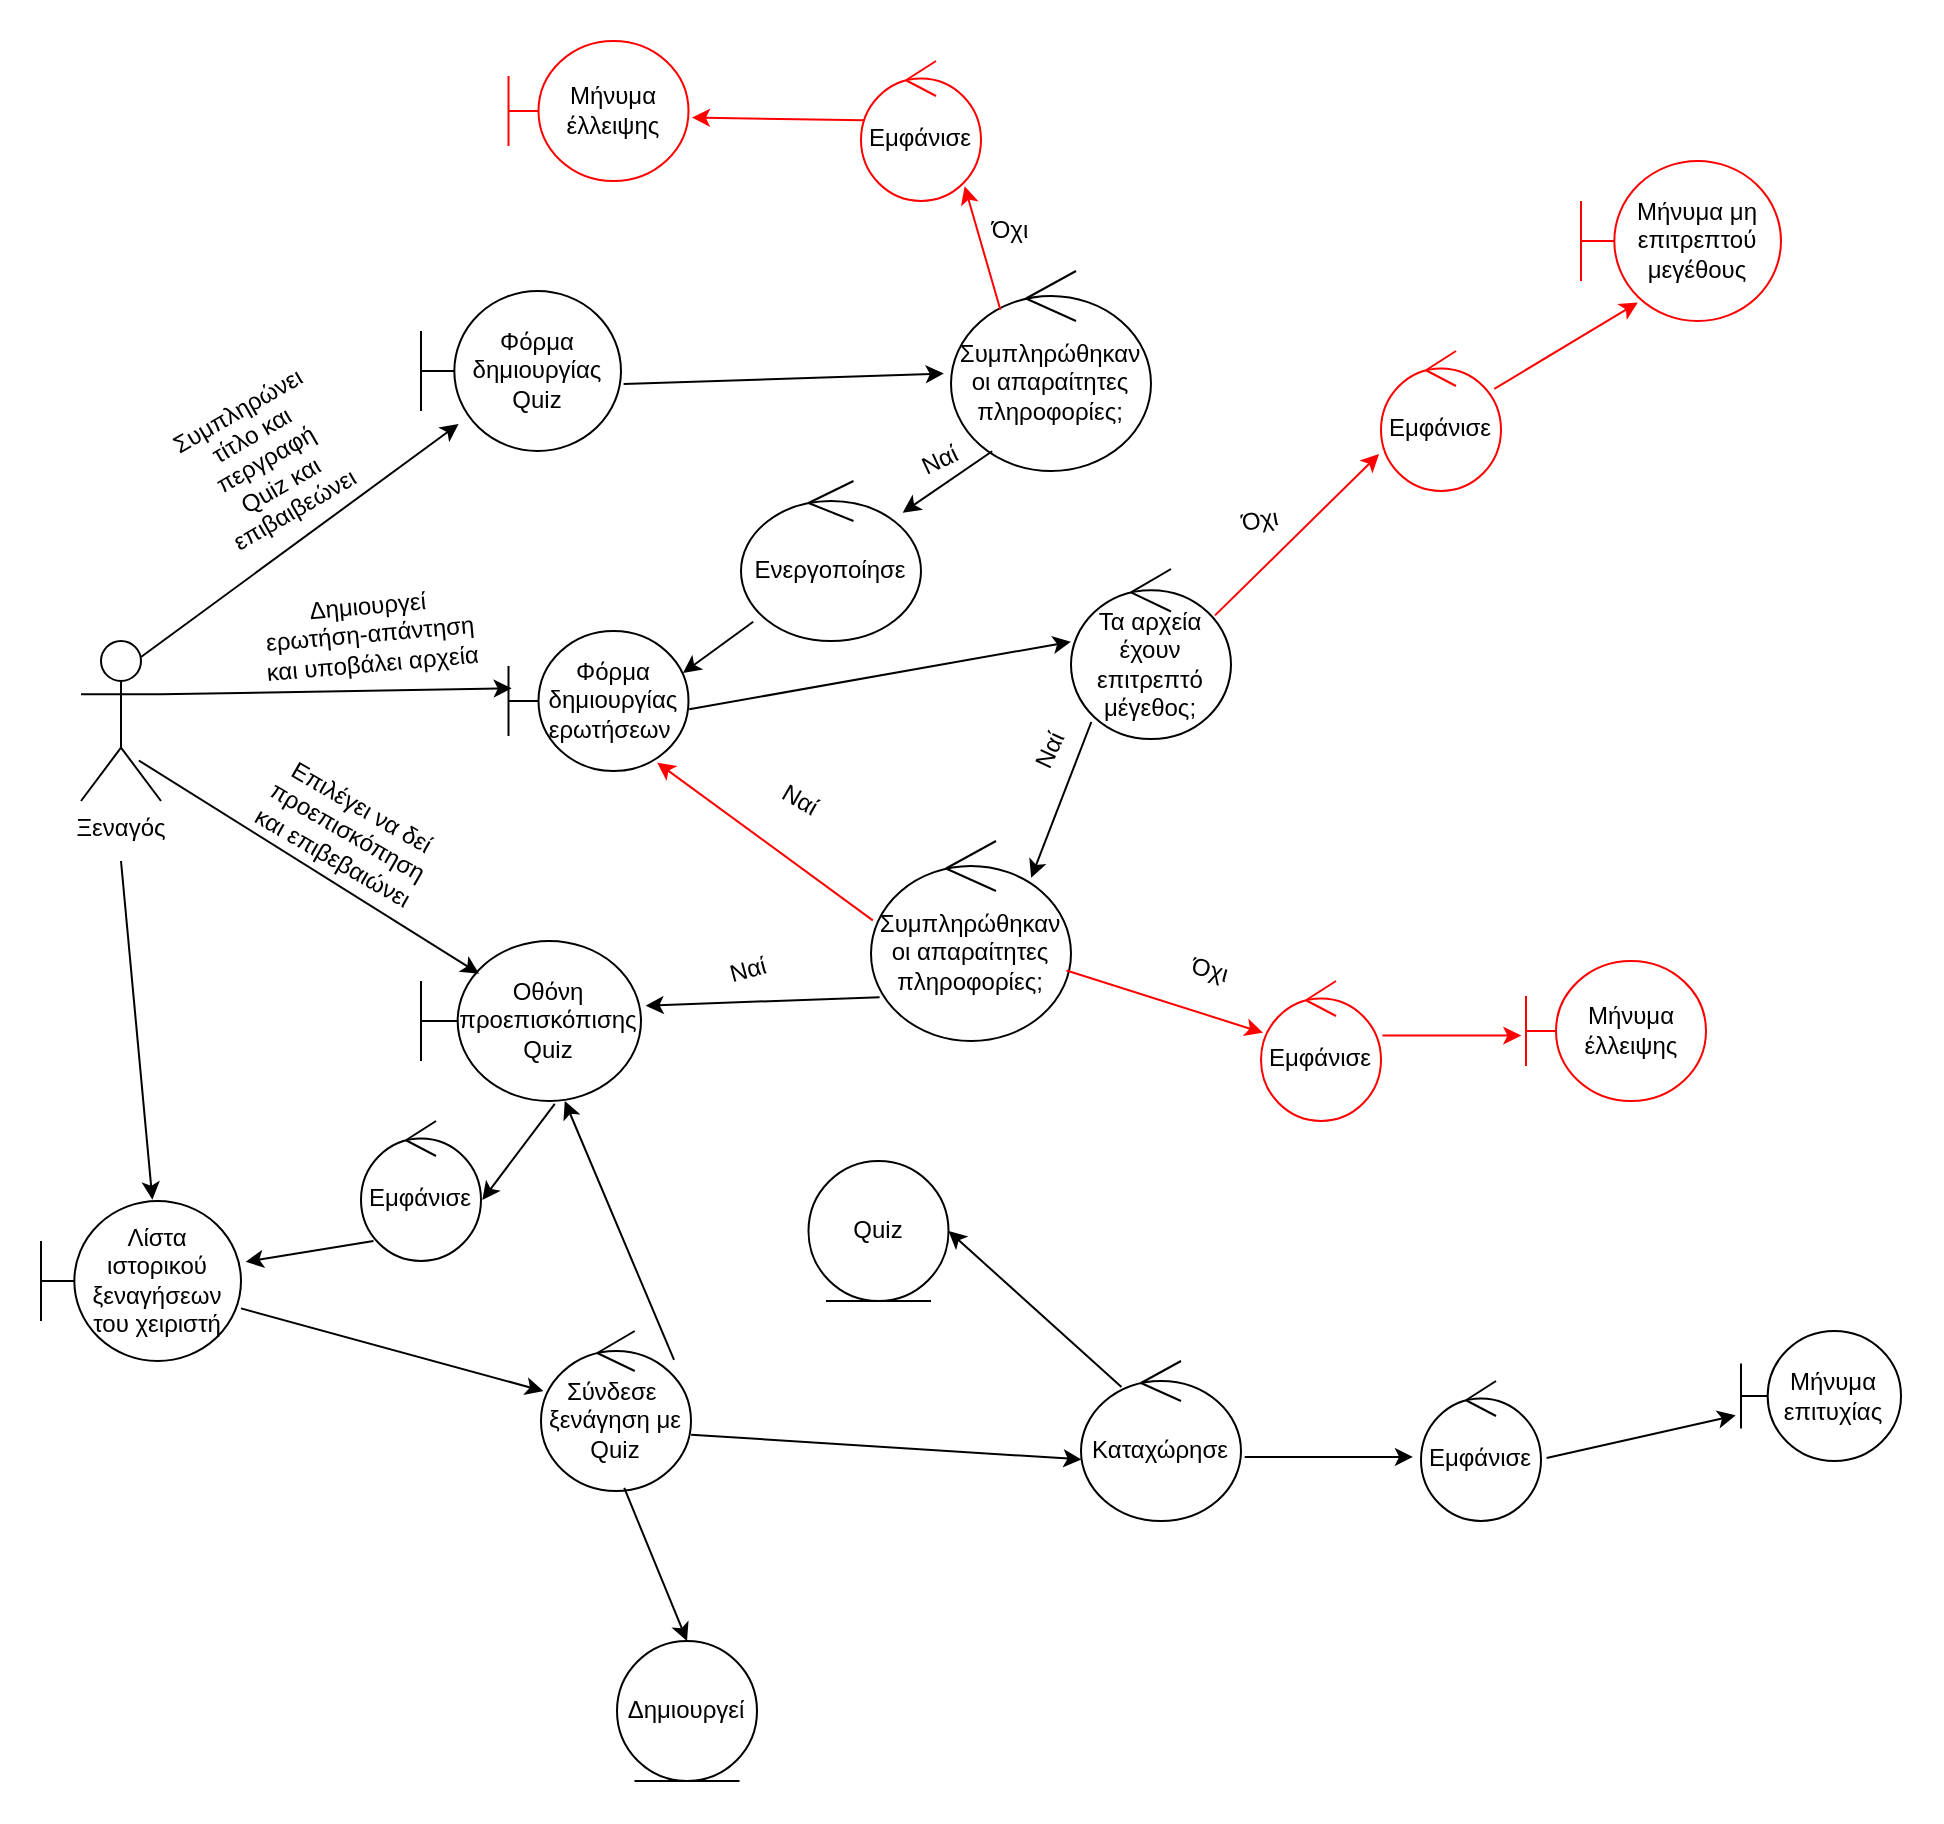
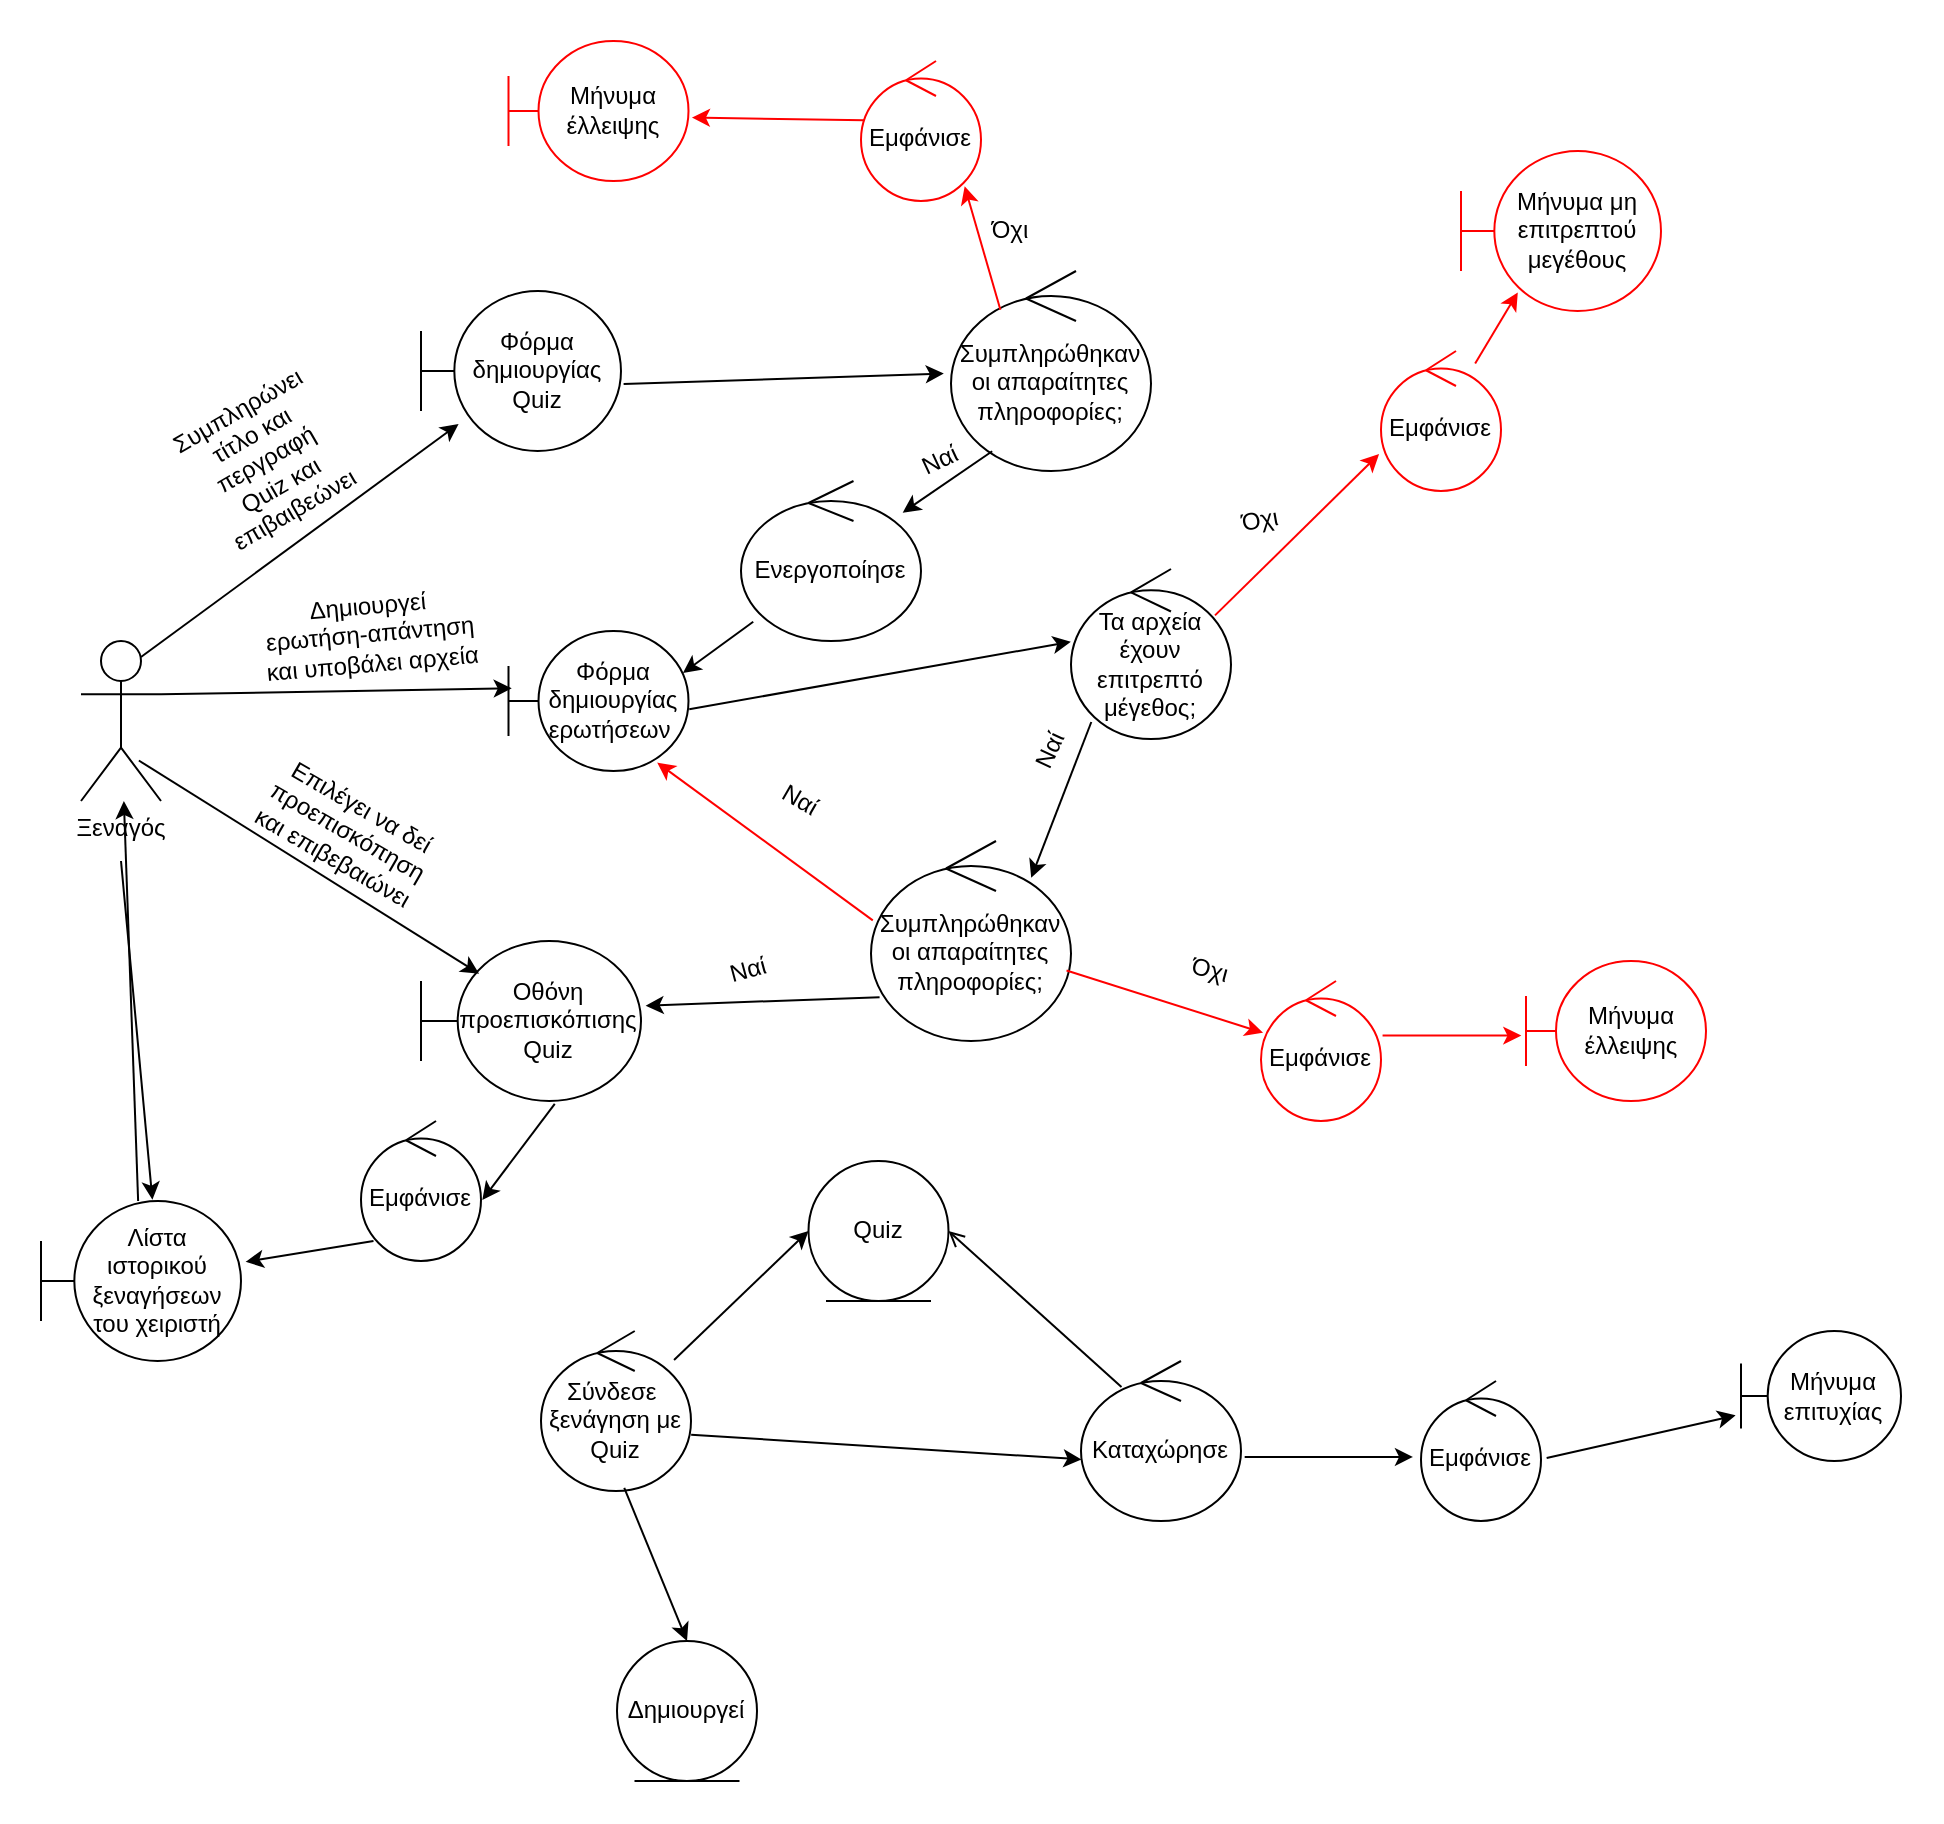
(1681, 241) -> (1561, 231)
(622, 1236) -> (736, 1300)
(959, 1240) -> (956, 1238)
(386, 1348) -> (134, 1099)
